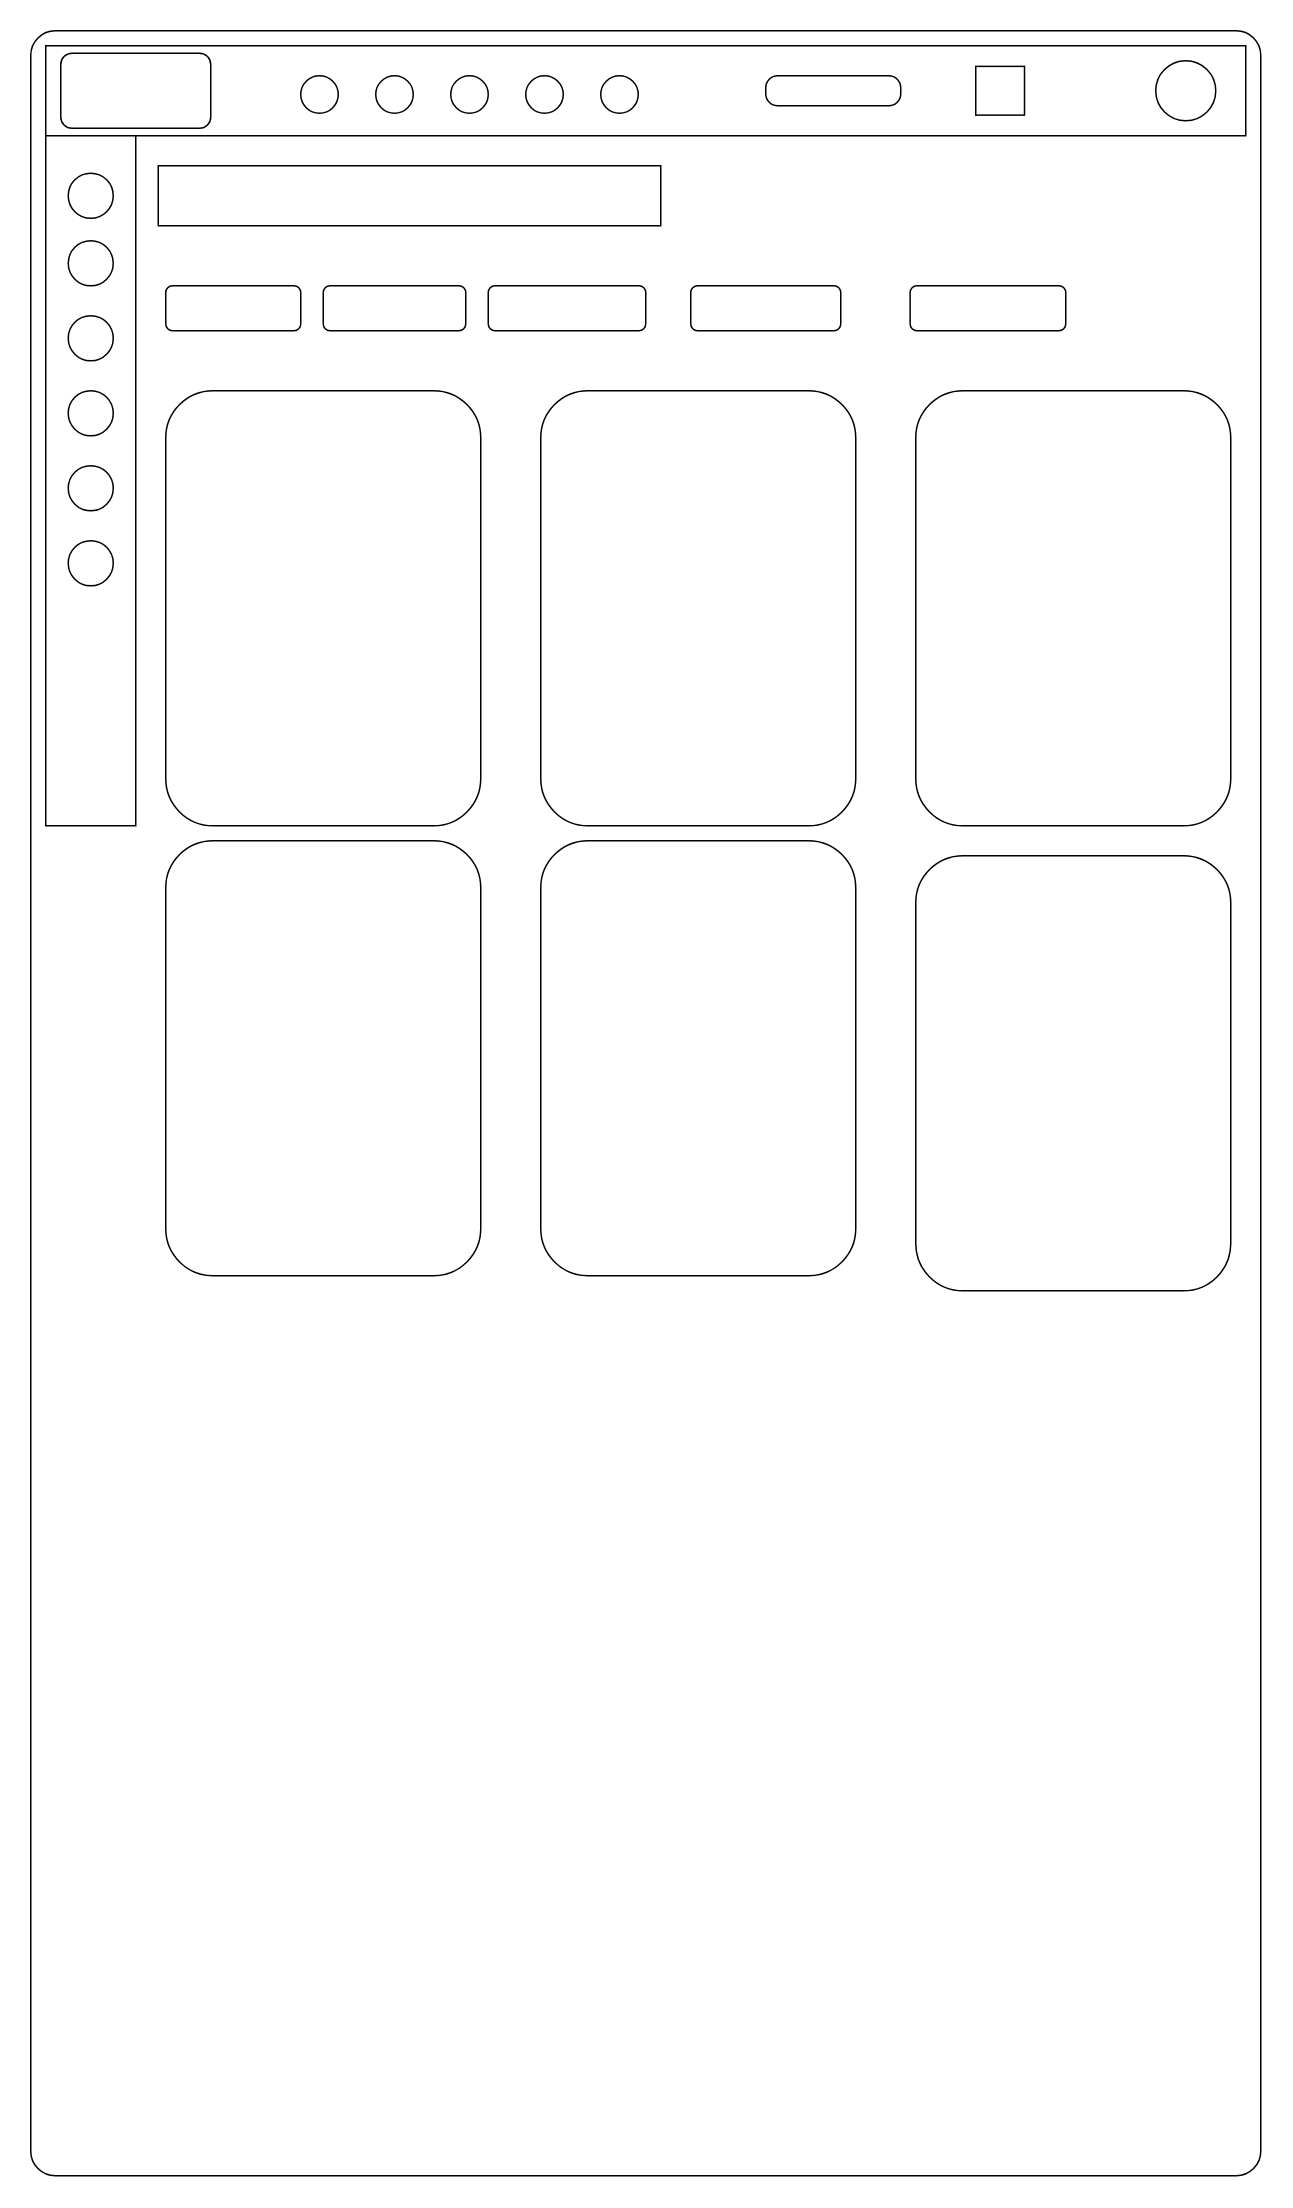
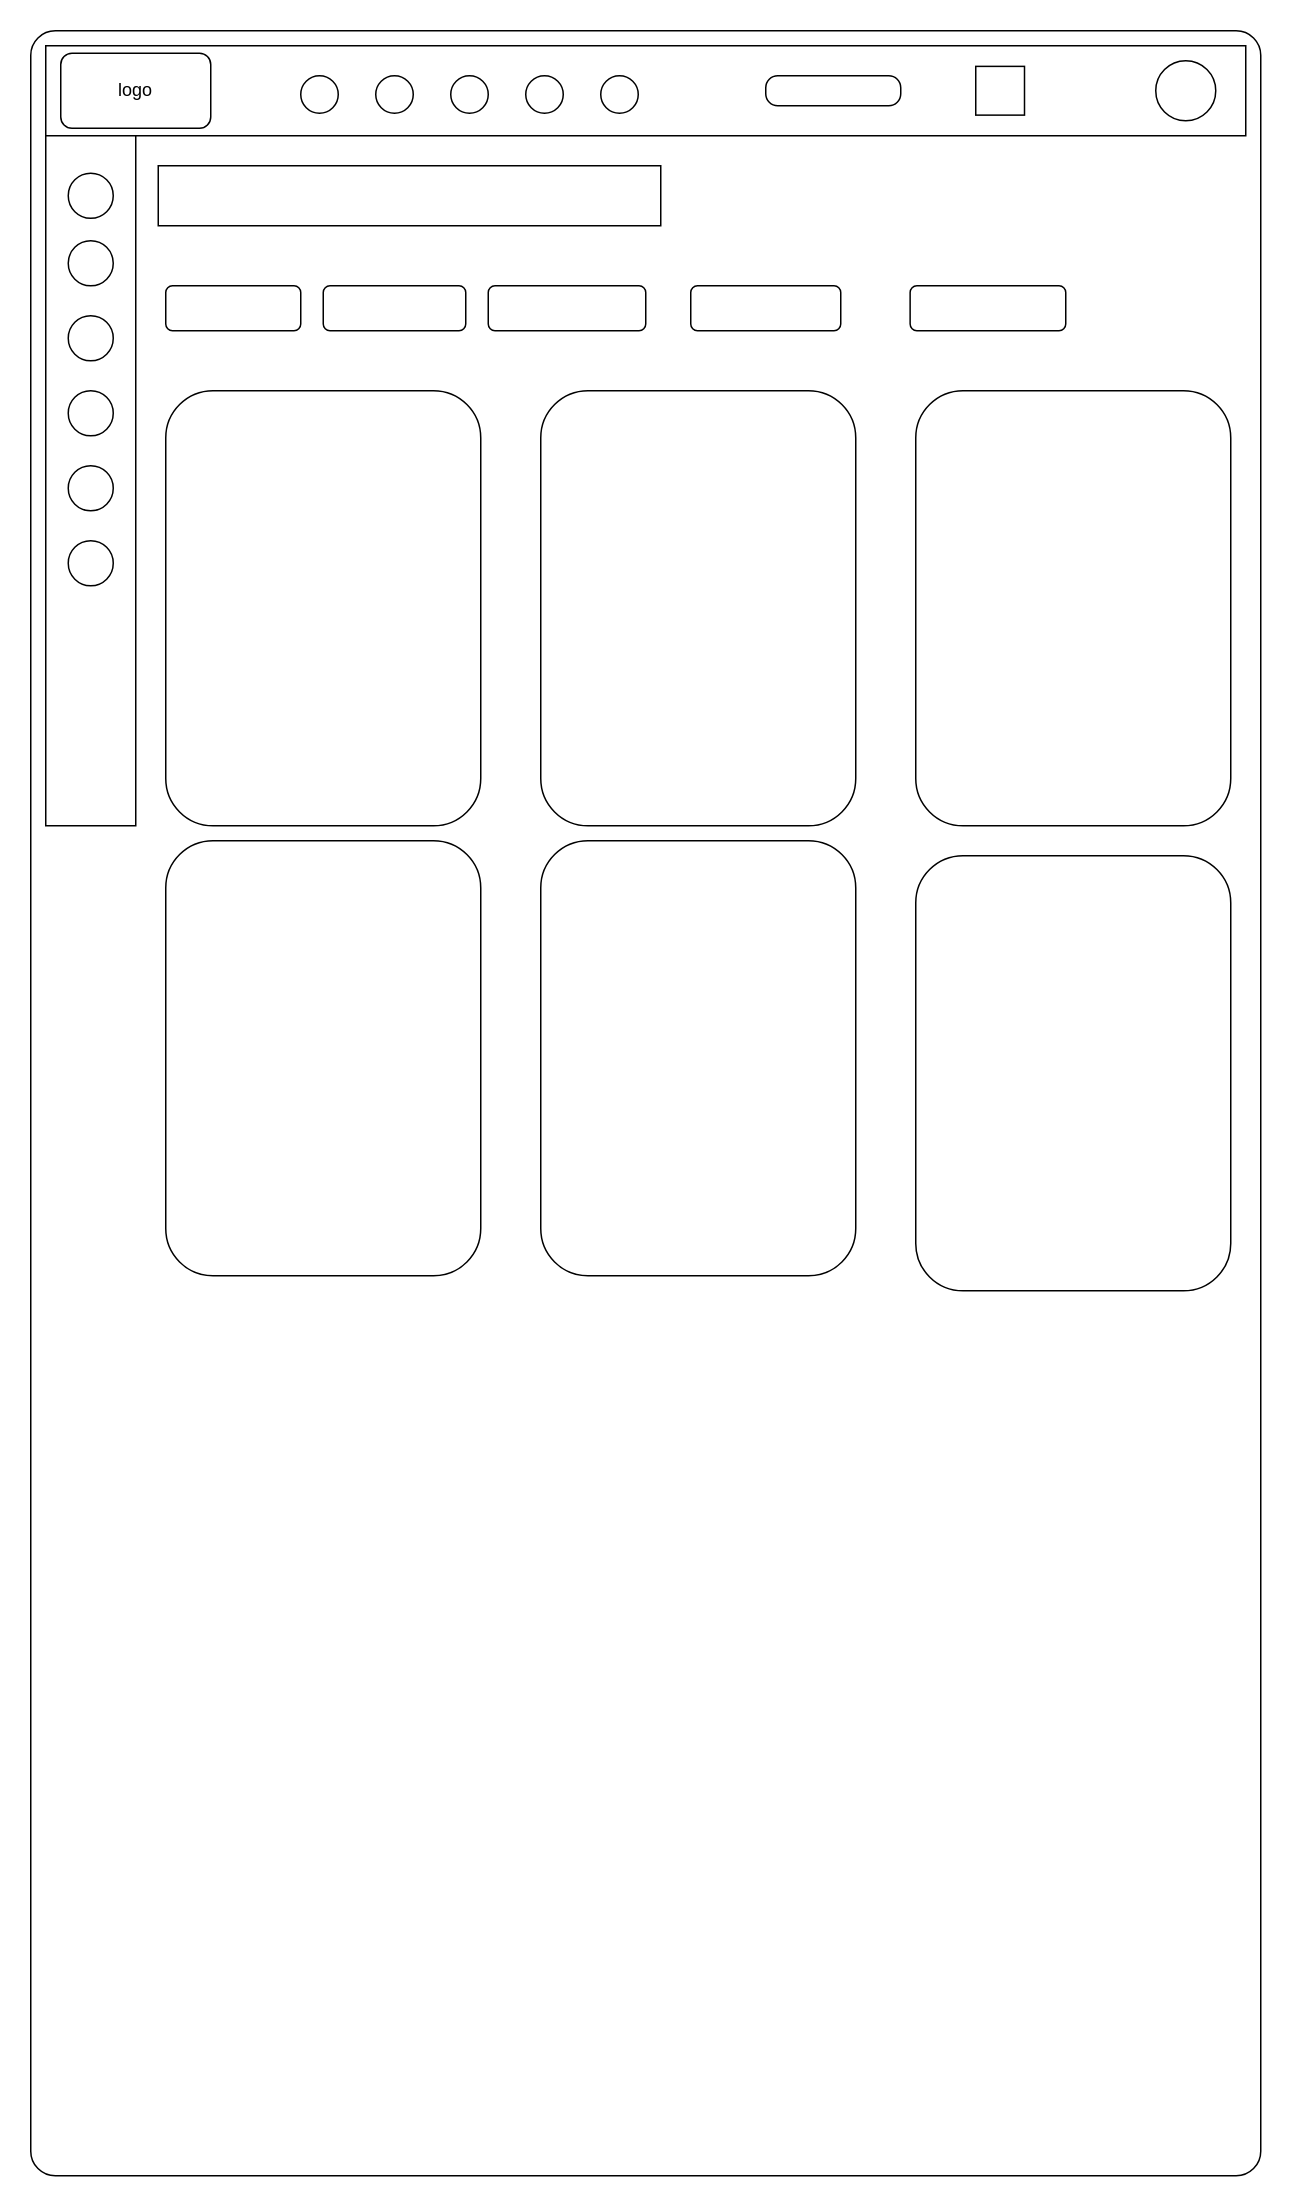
none -> (136, 91)
